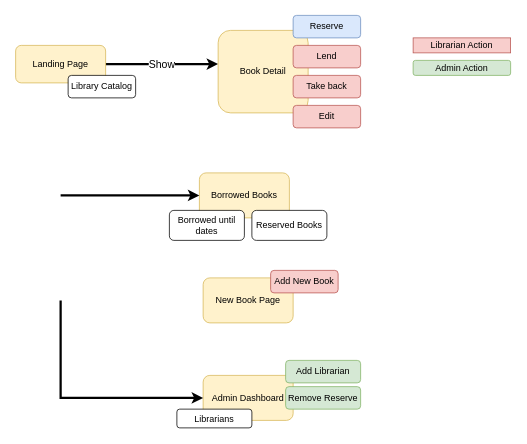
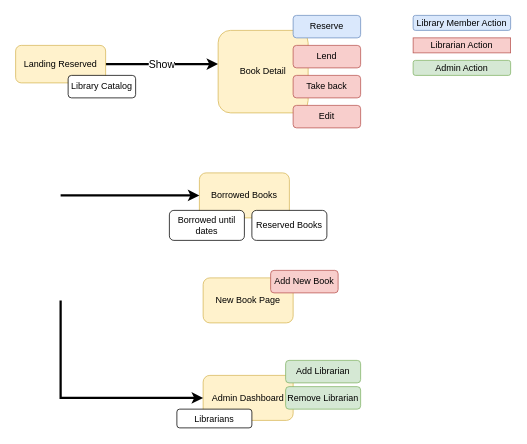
none -> (462, 23)
(60, 64) -> (60, 64)
(323, 398) -> (323, 398)
